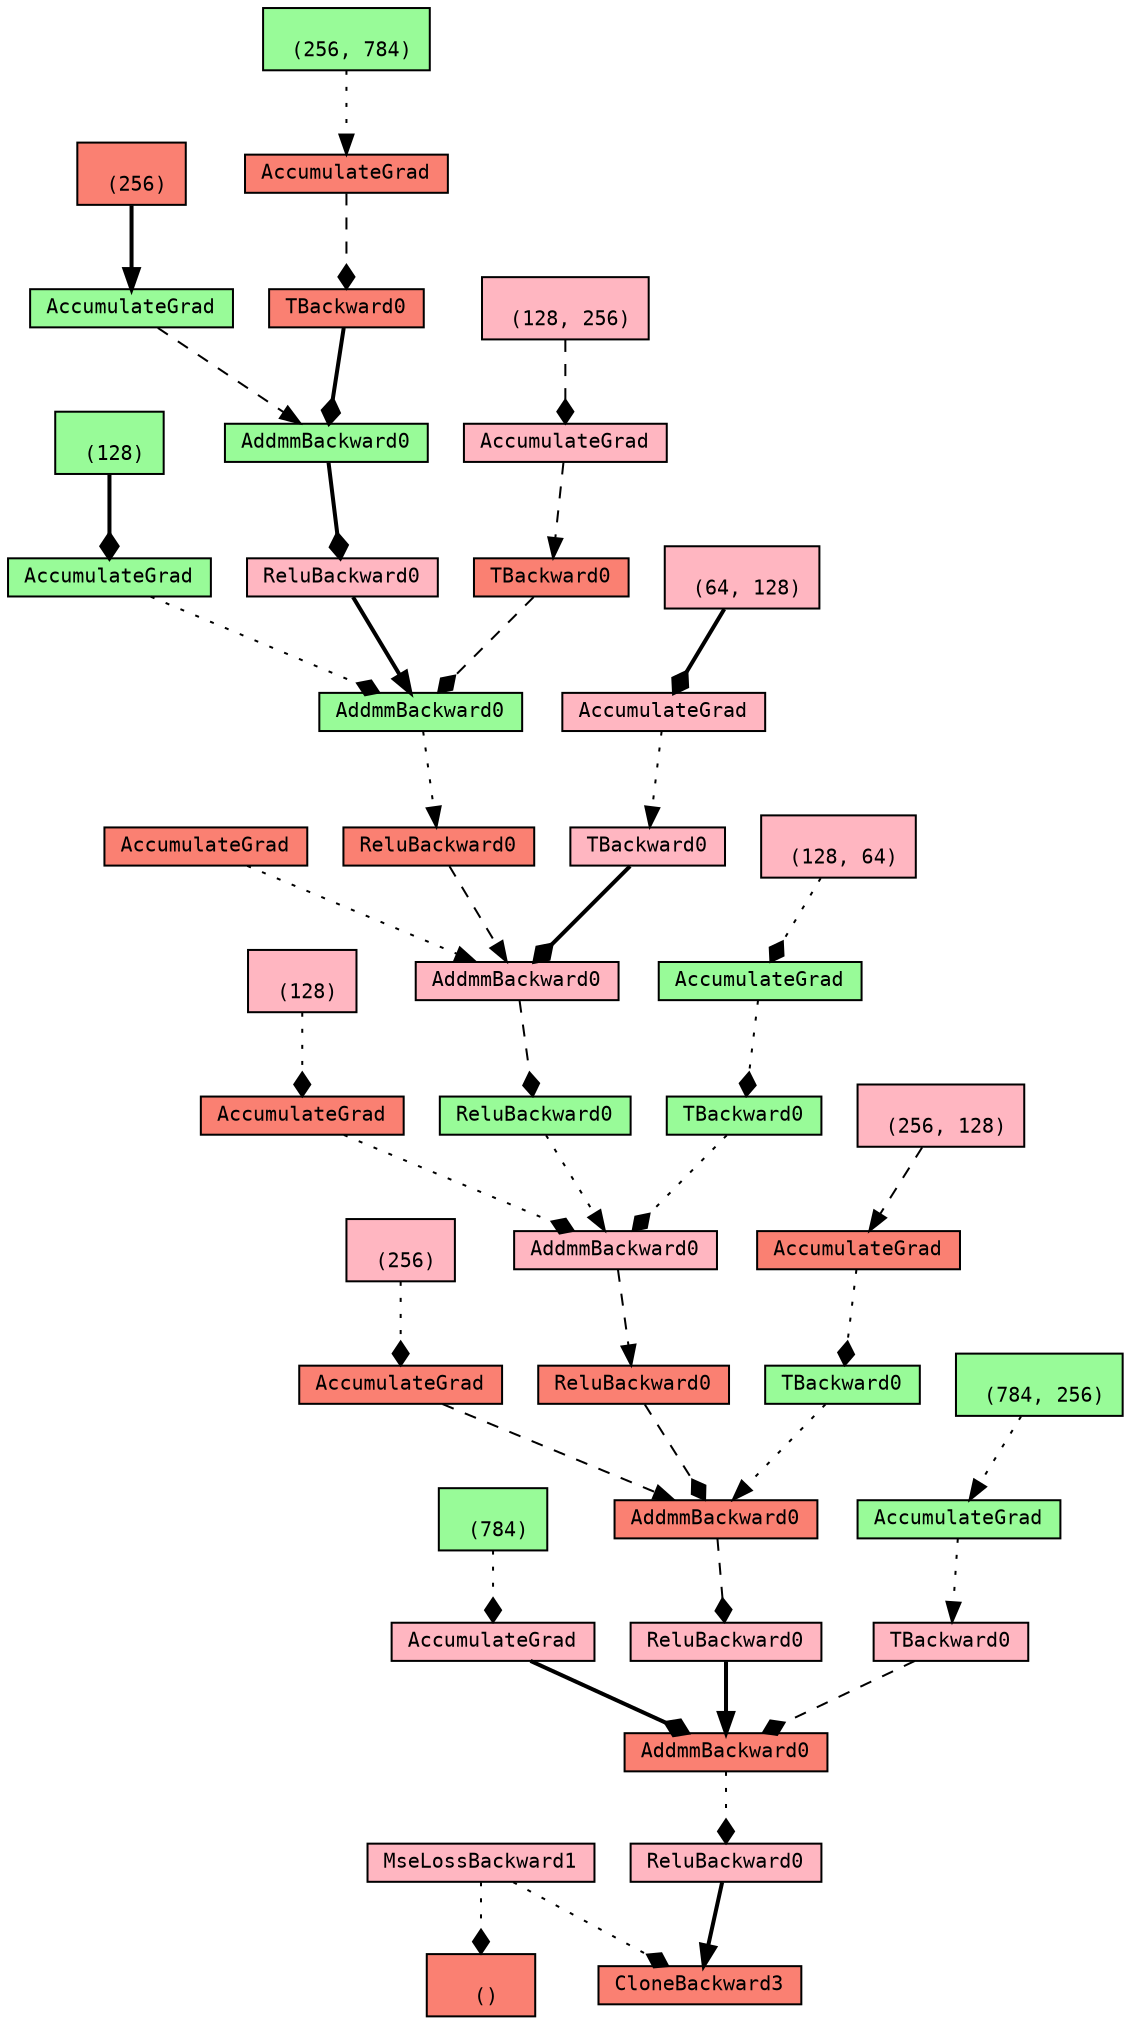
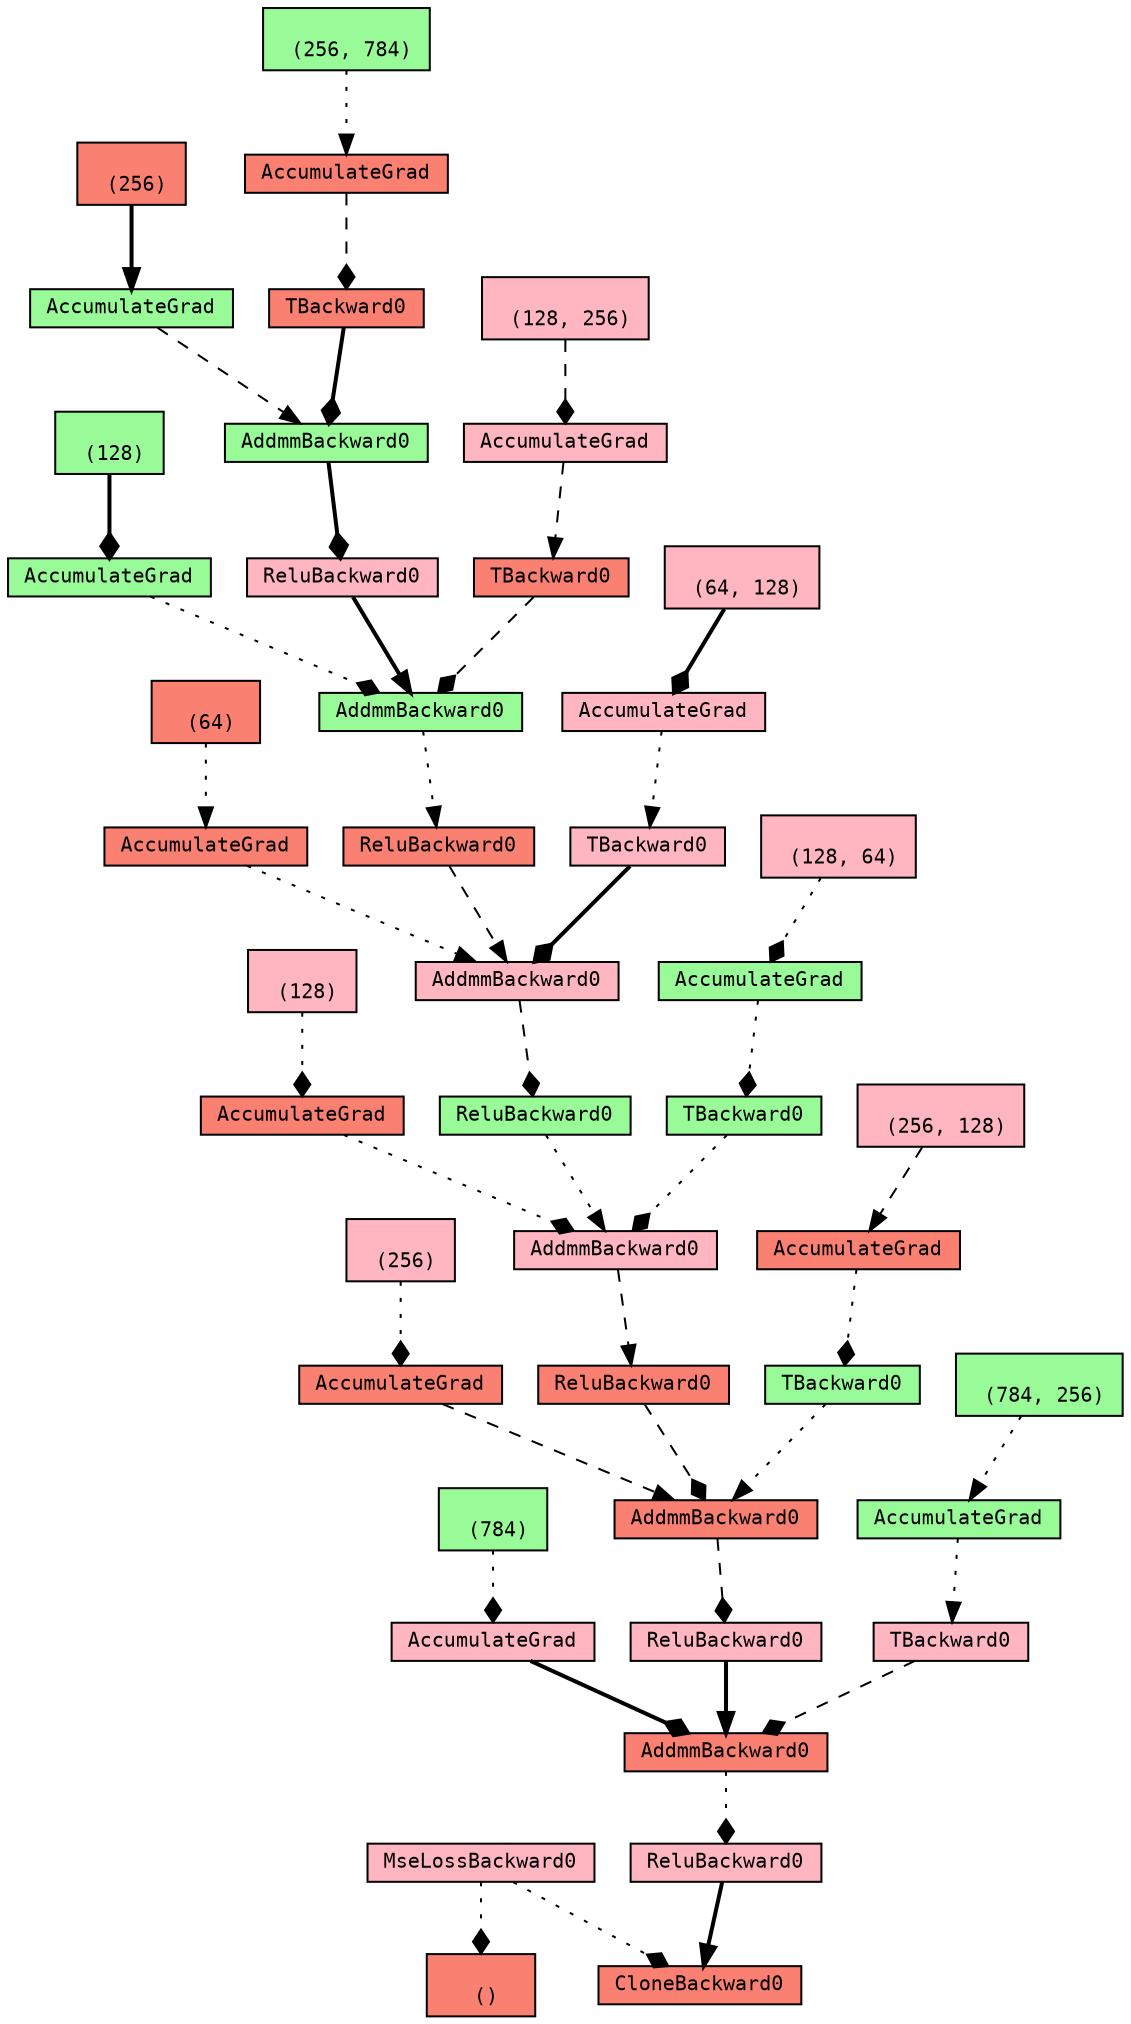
none -> (206, 712)
(481, 1863) -> (481, 1863)
(700, 1985) -> (700, 1985)
